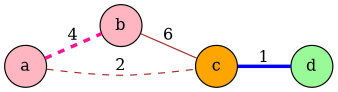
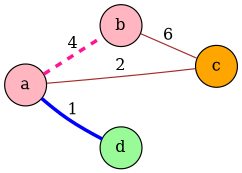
(264, 66) -> (70, 121)
(121, 75) -> (121, 77)
